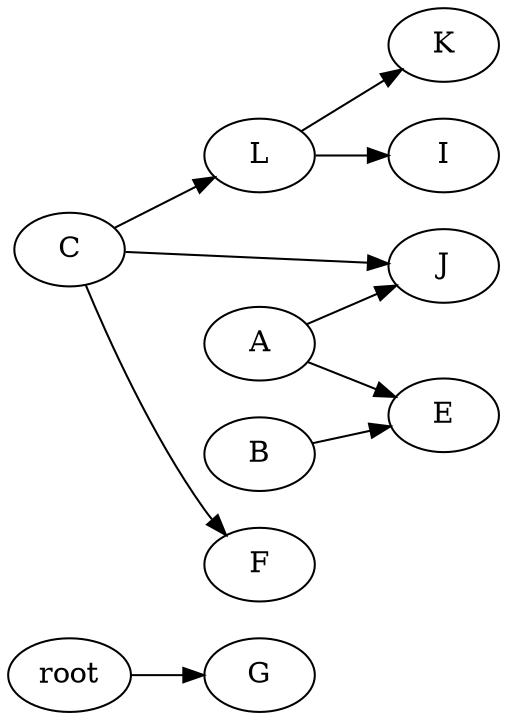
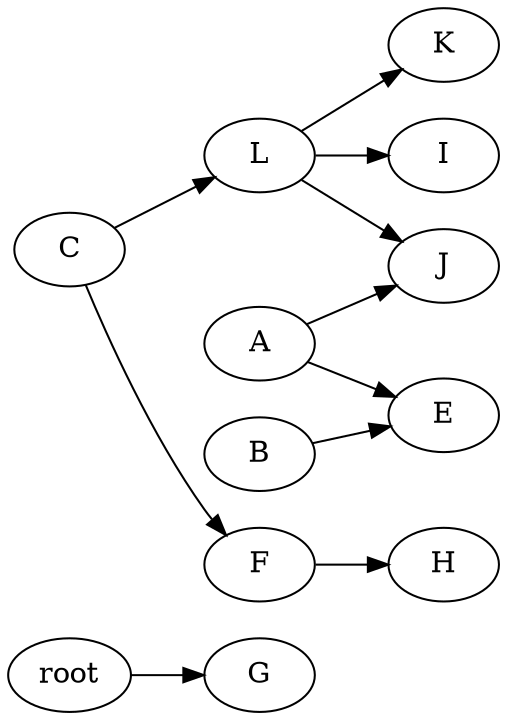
(246, 257) -> (343, 205)
none -> (444, 565)
